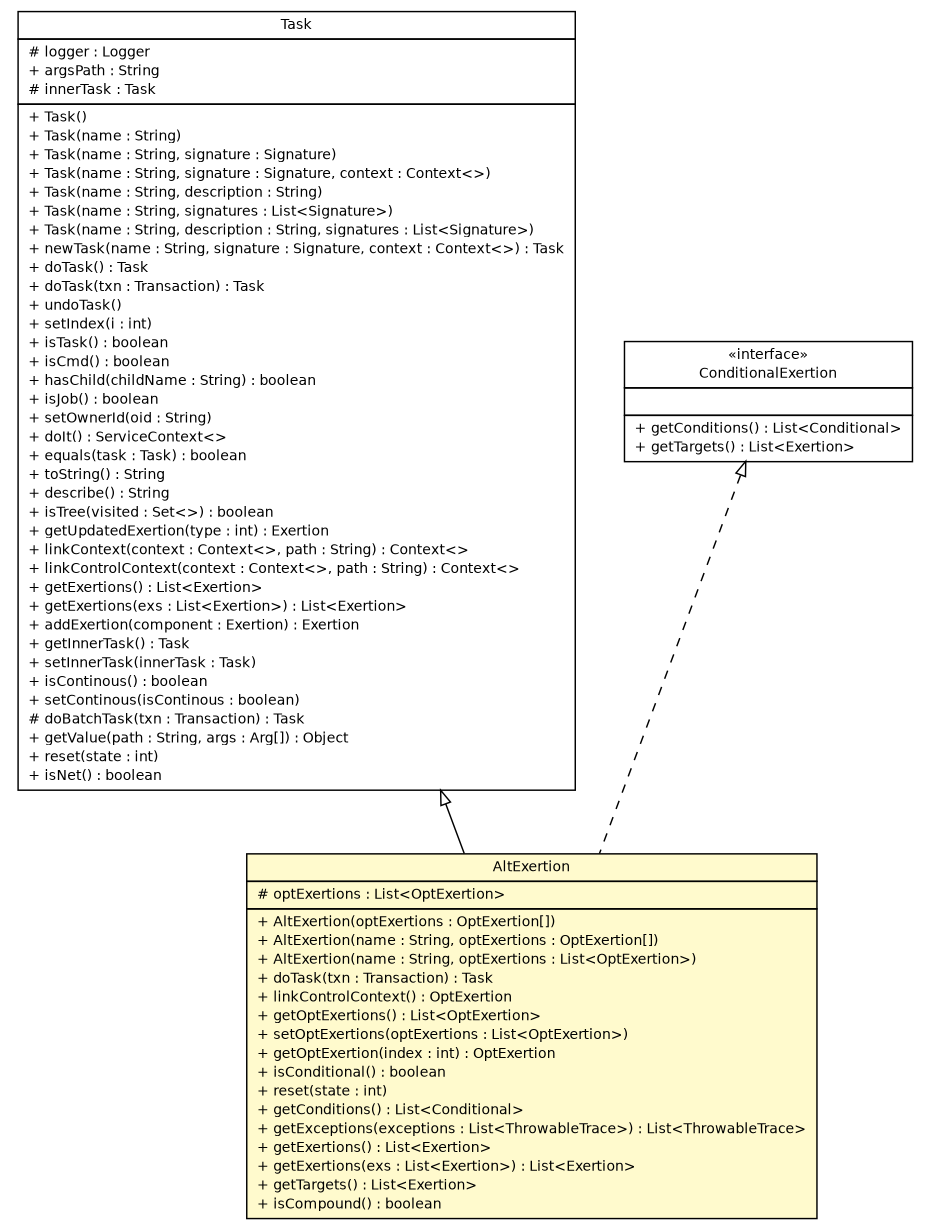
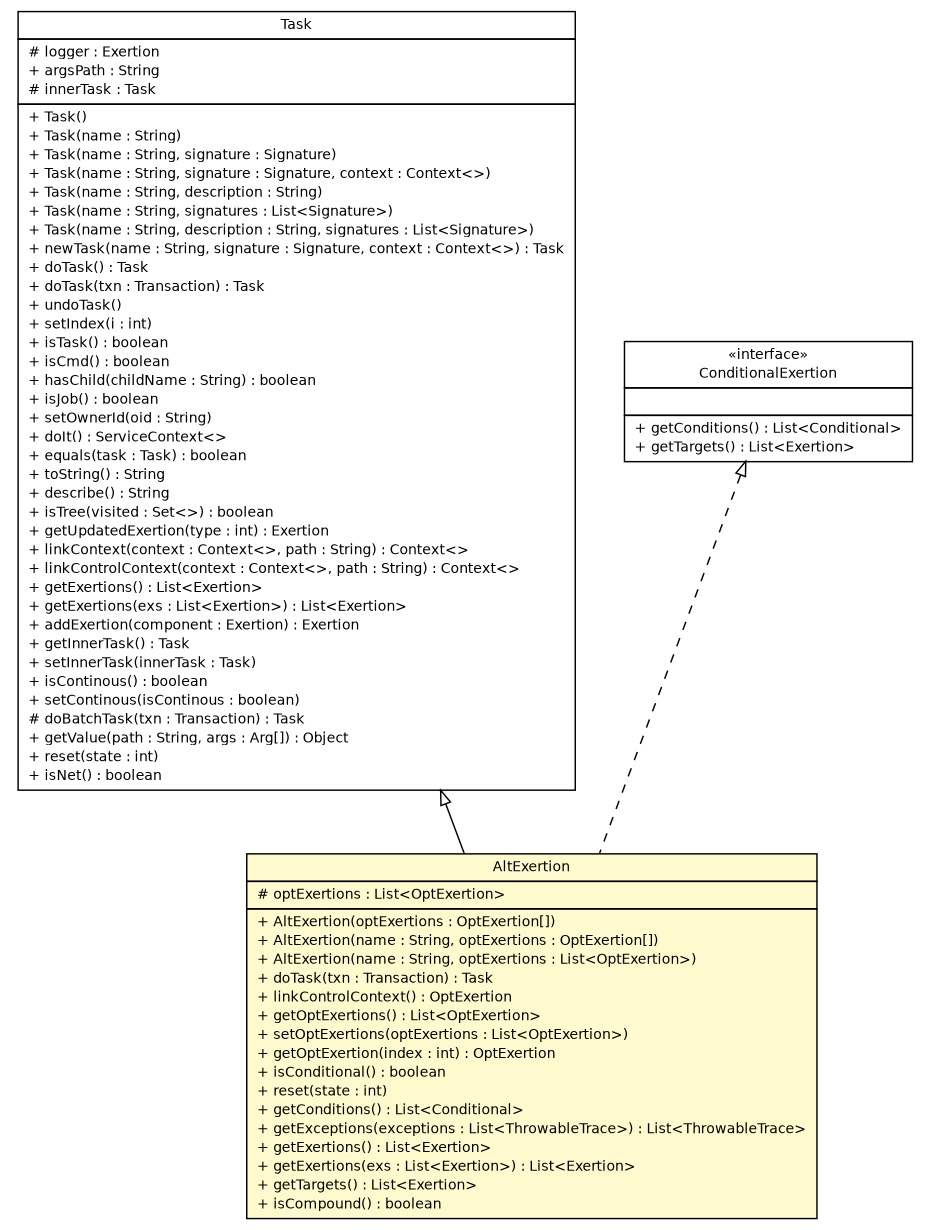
(90, 52) -> (94, 52)
